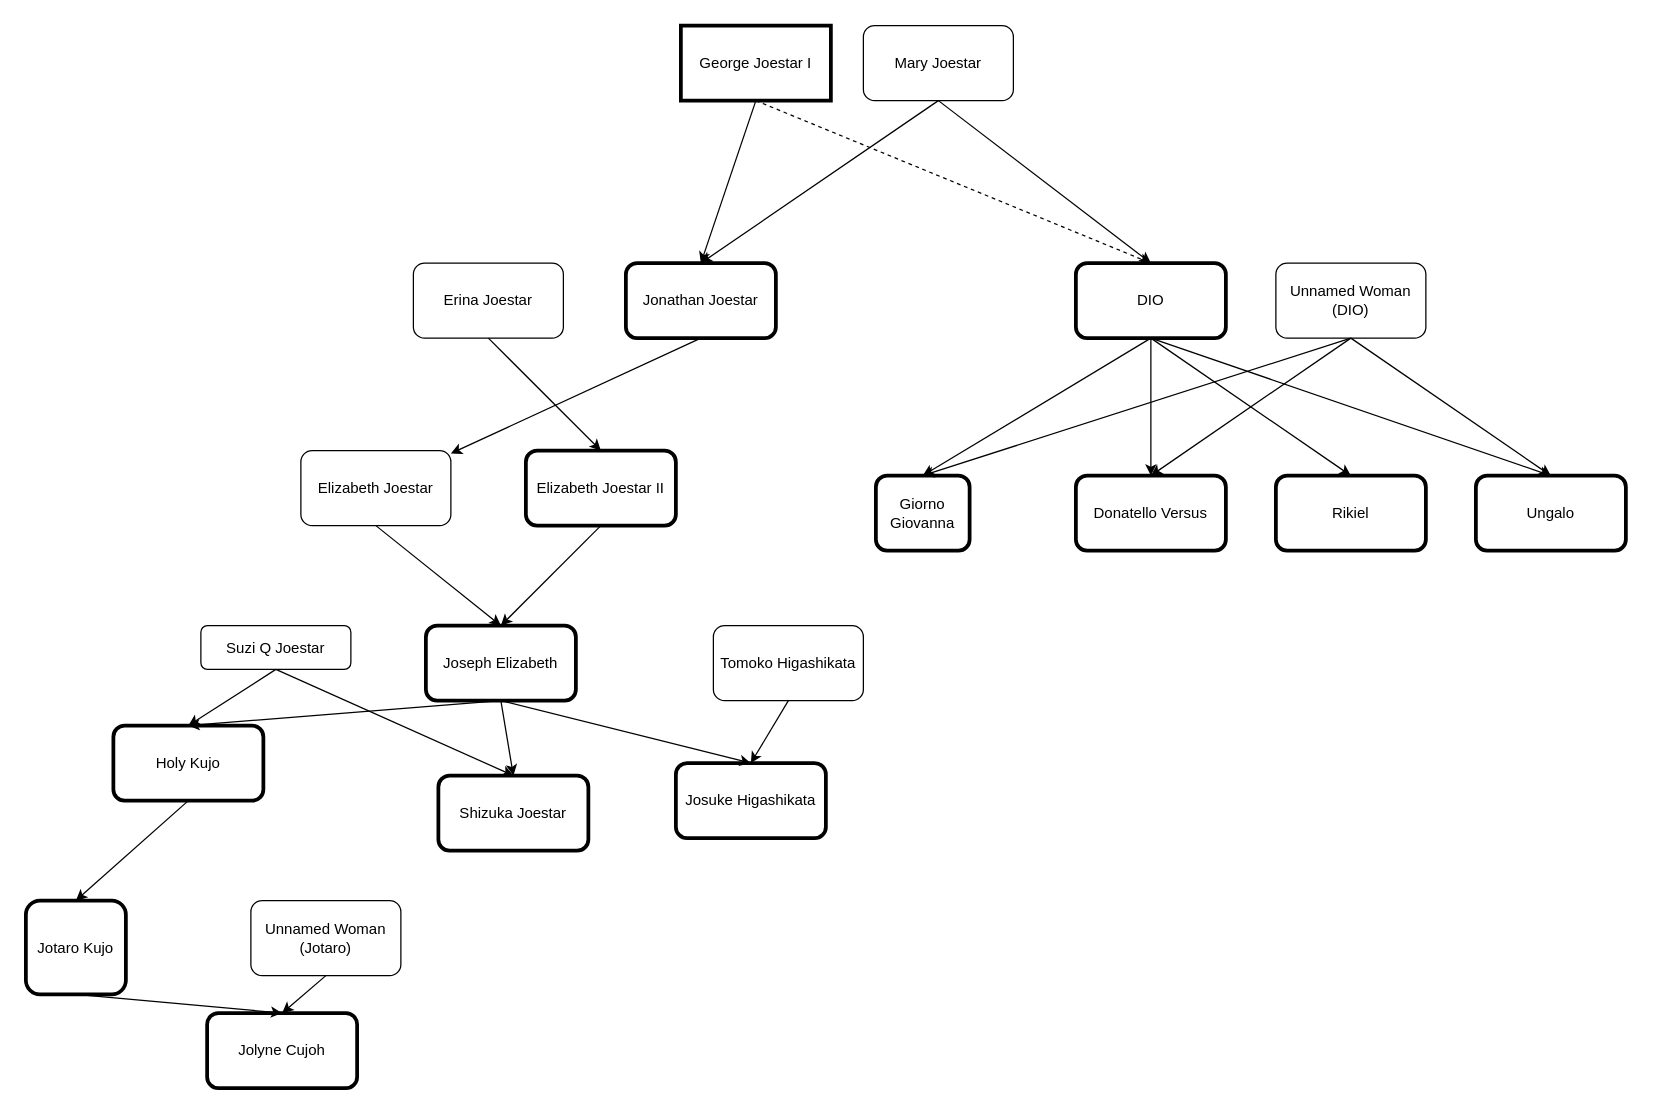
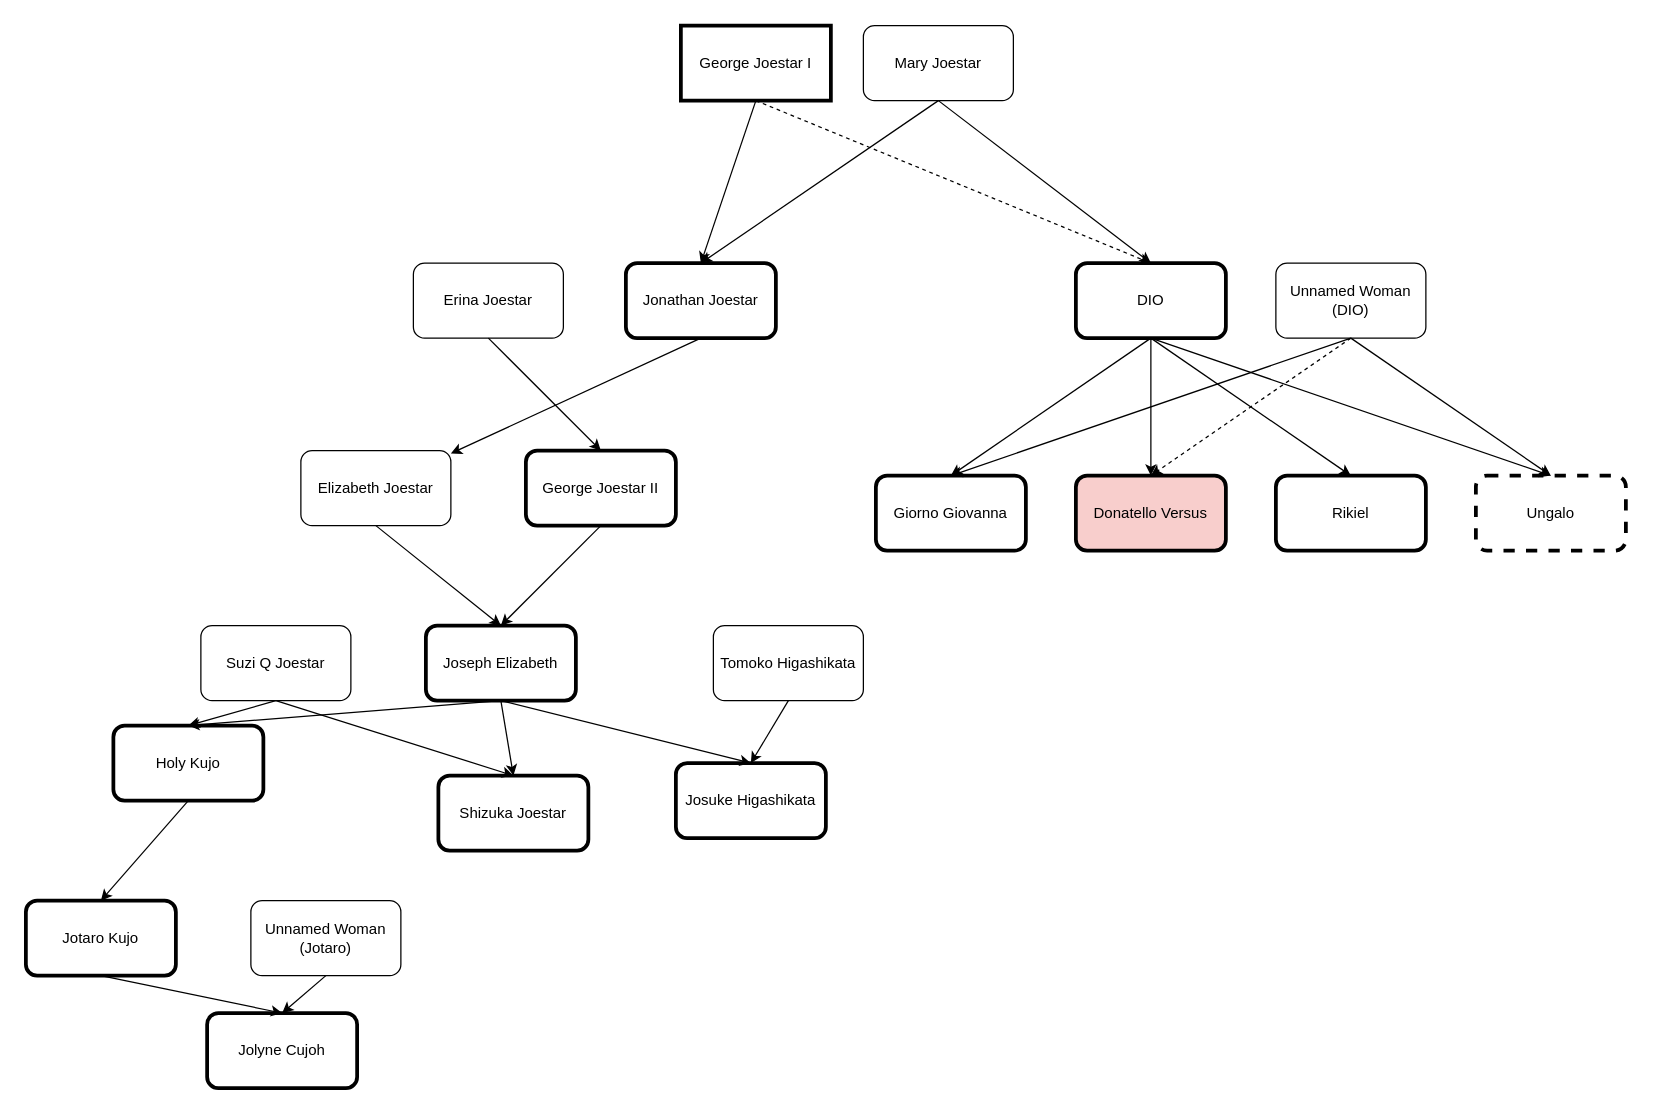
(1253, 405) -> (1253, 405)
(601, 488) -> (601, 488)
(923, 513) -> (951, 513)
(1151, 513) -> (1151, 513)
(1551, 513) -> (1551, 513)
(276, 648) -> (276, 663)
(76, 948) -> (101, 938)
